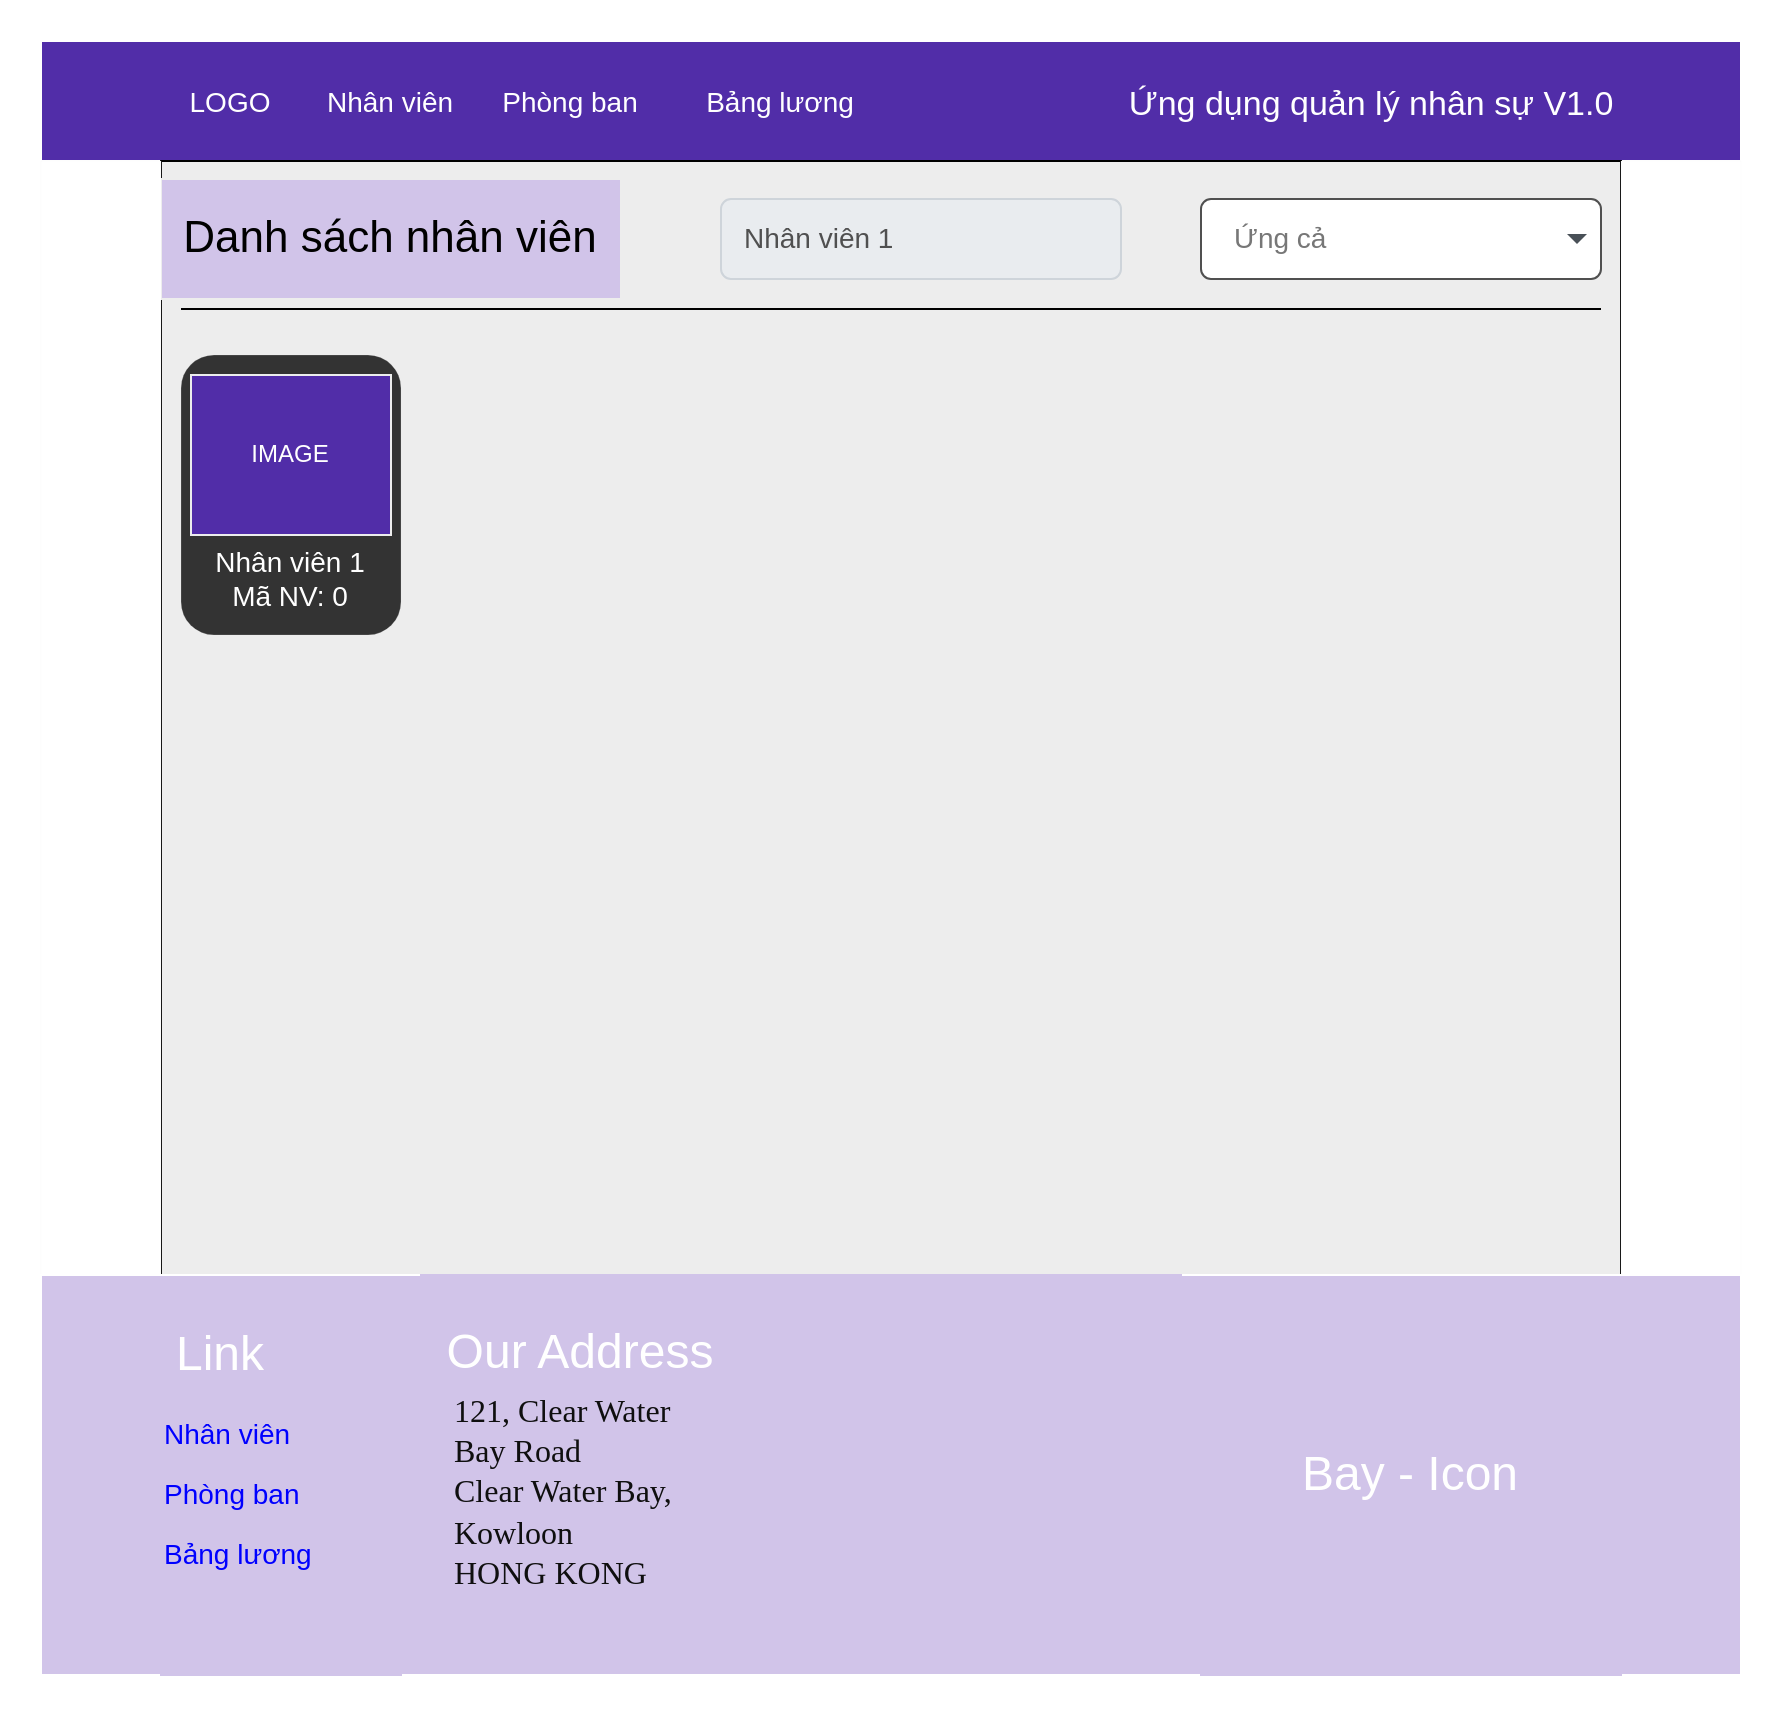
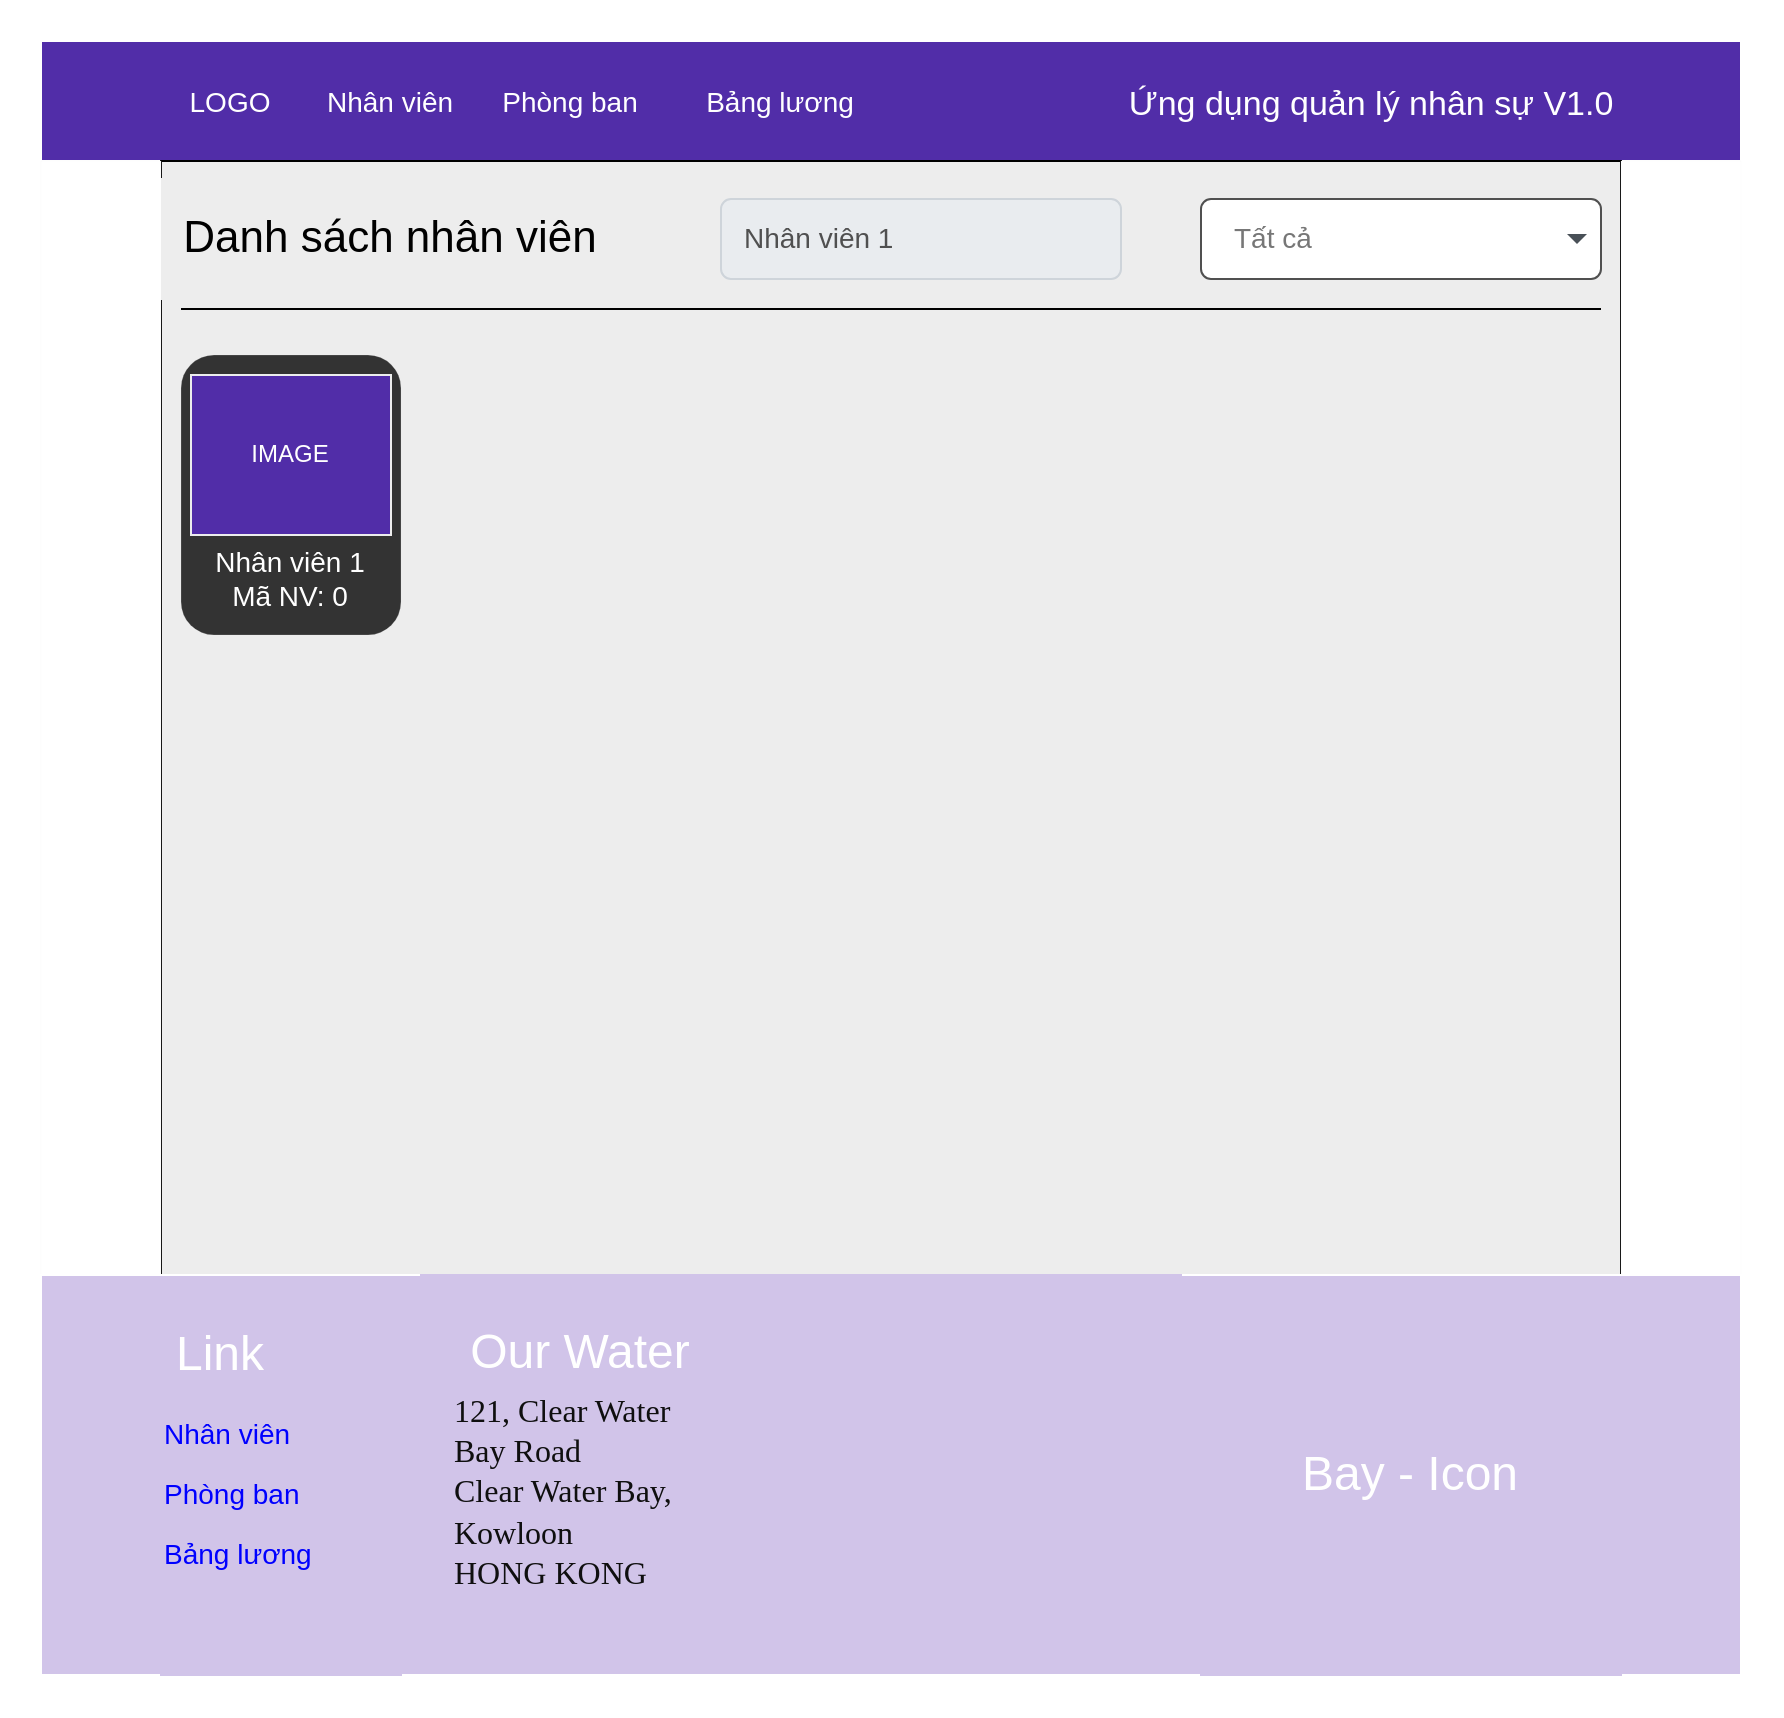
(391, 239) -> (391, 239)
(1278, 239) -> (1278, 239)
(581, 1353) -> (581, 1353)
